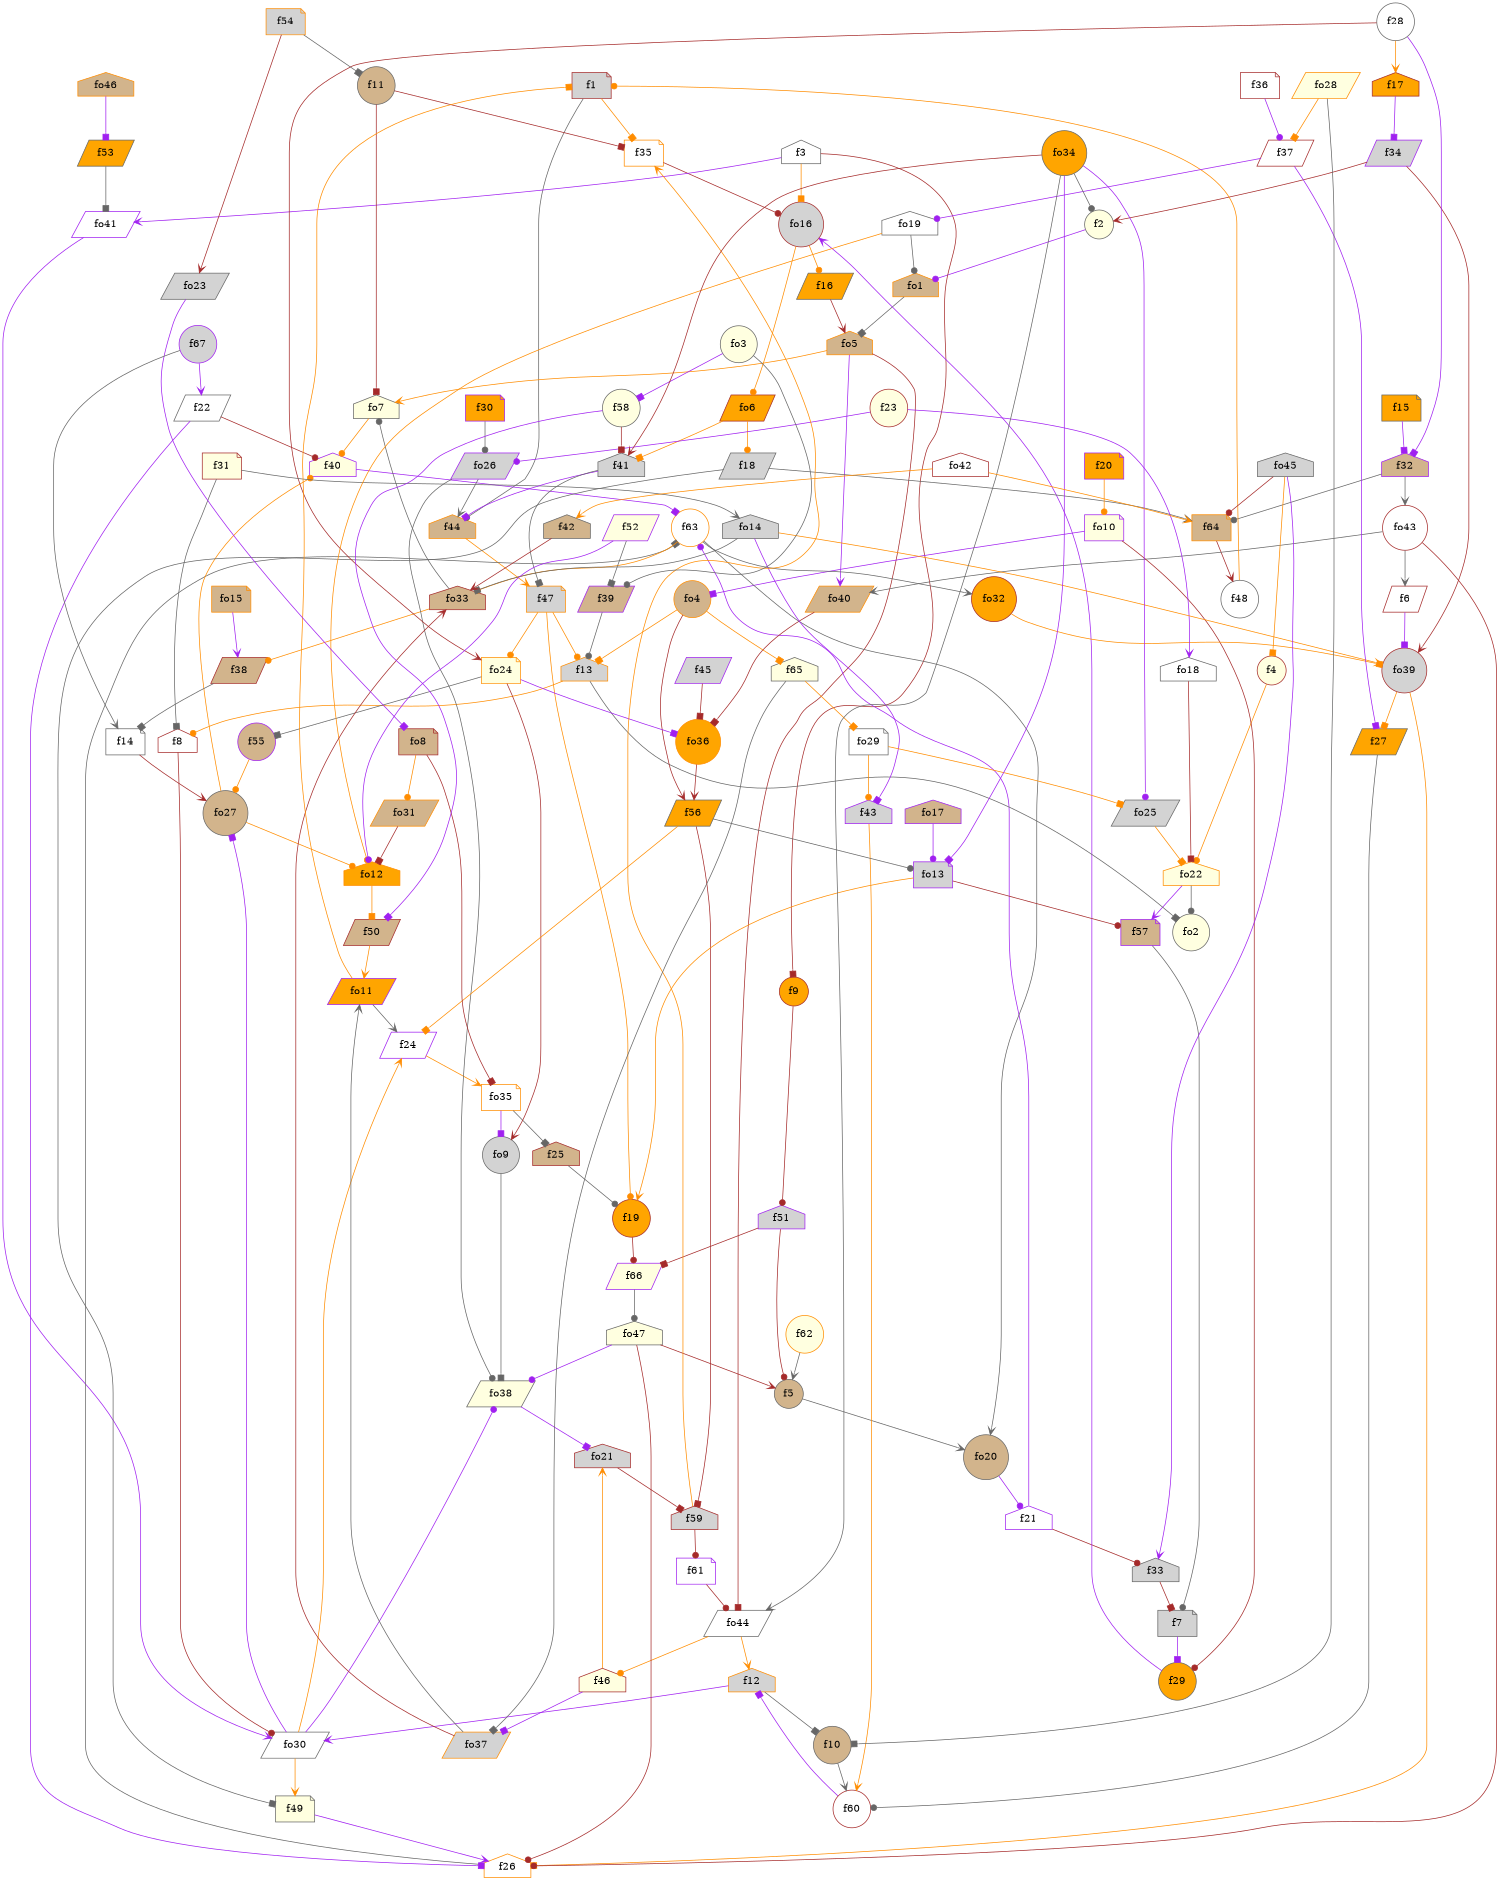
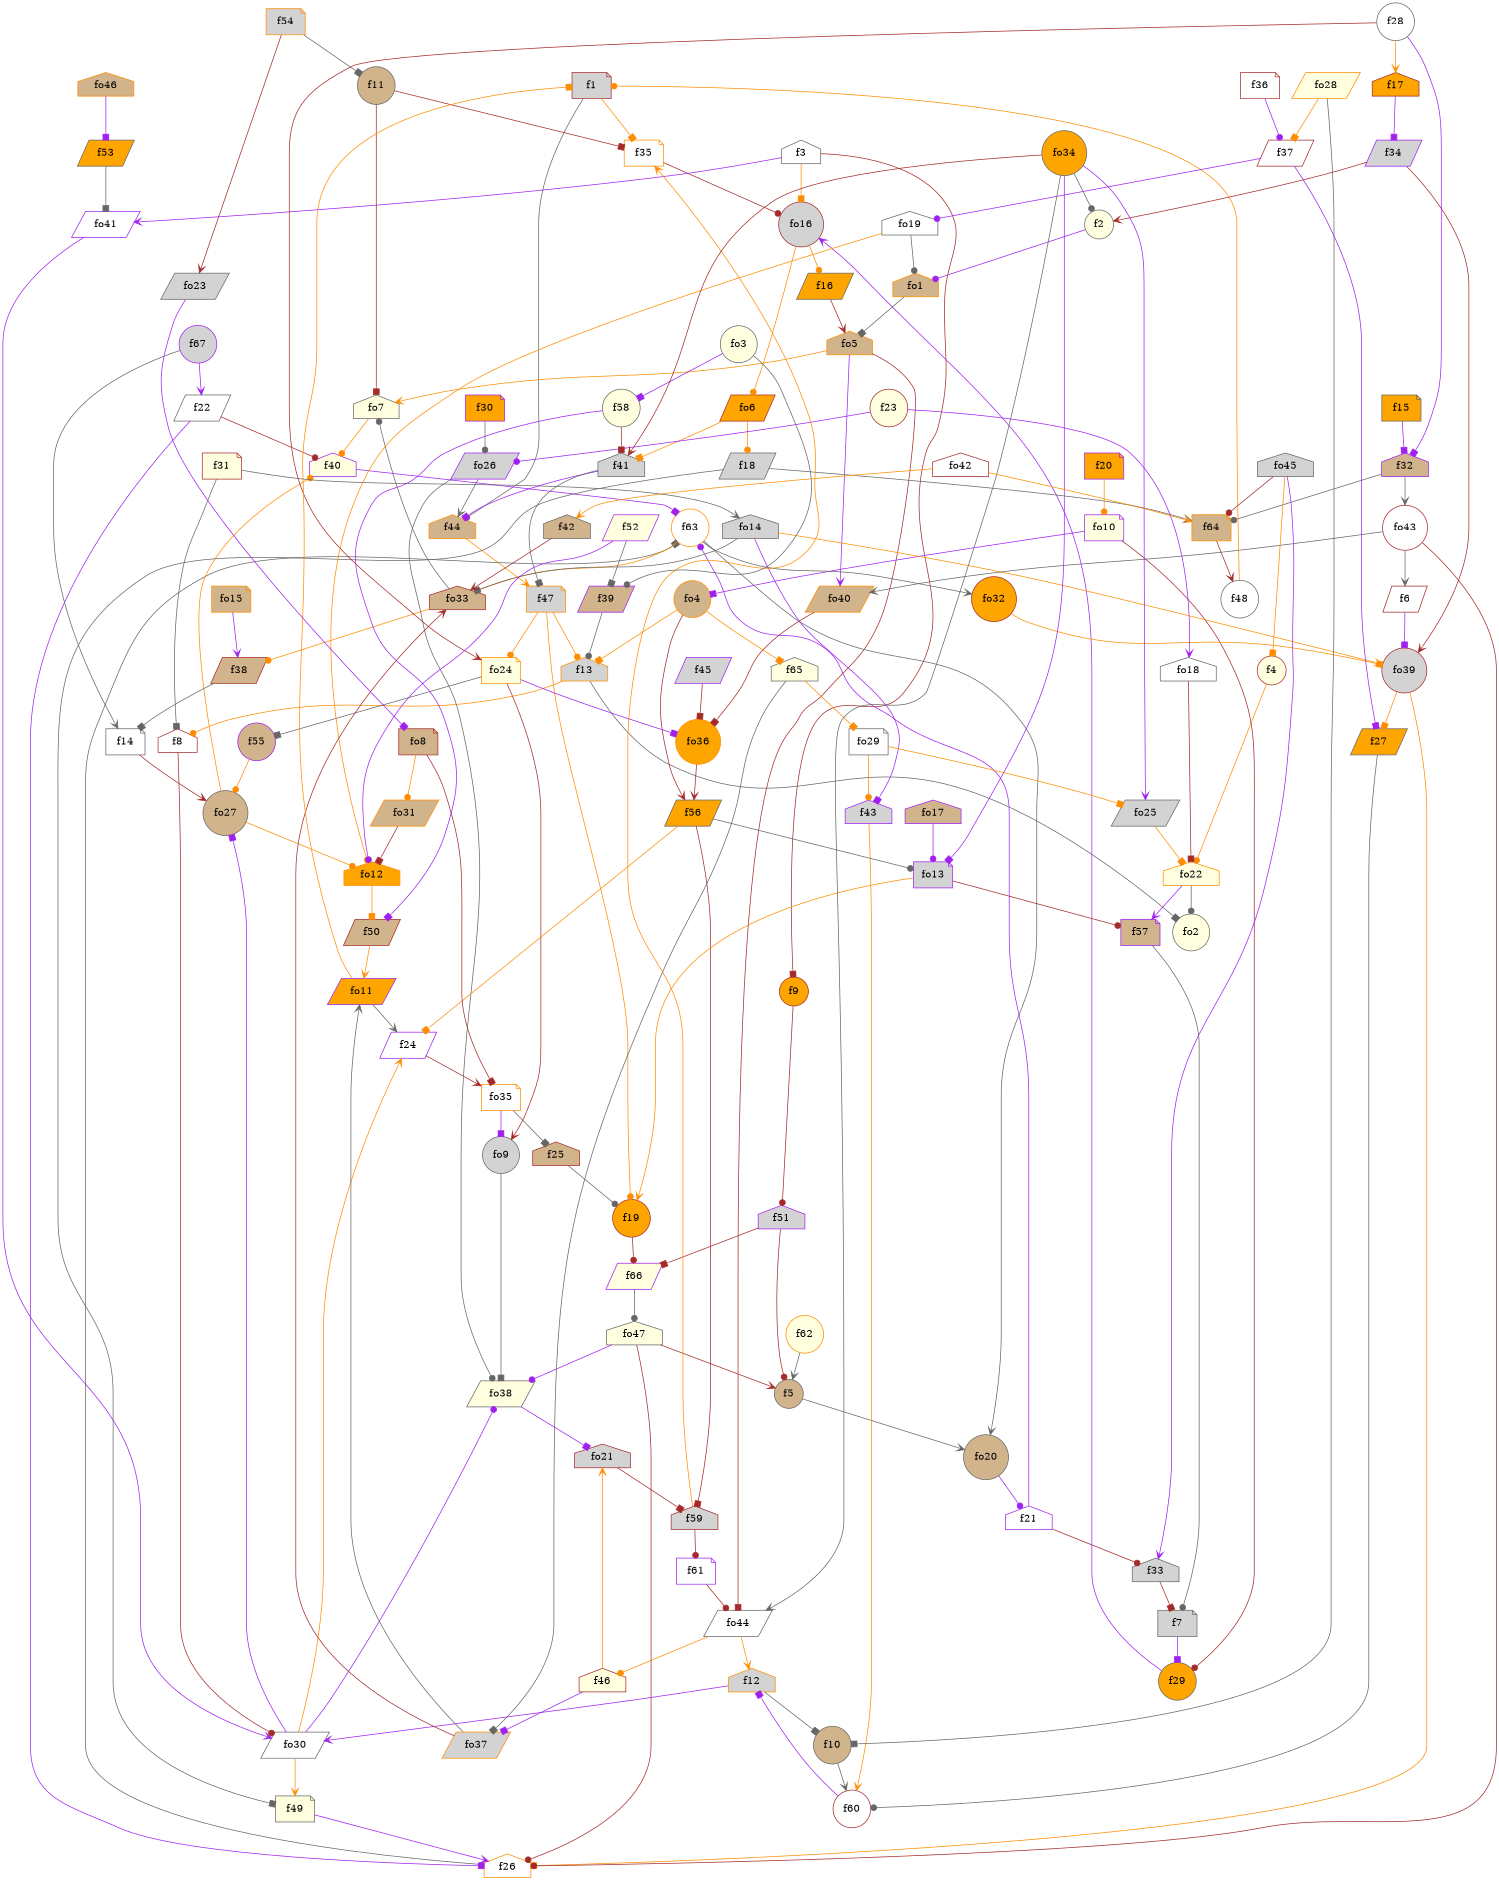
(1144, 452) -> (1144, 452)
(450, 1069) -> (450, 1069)
